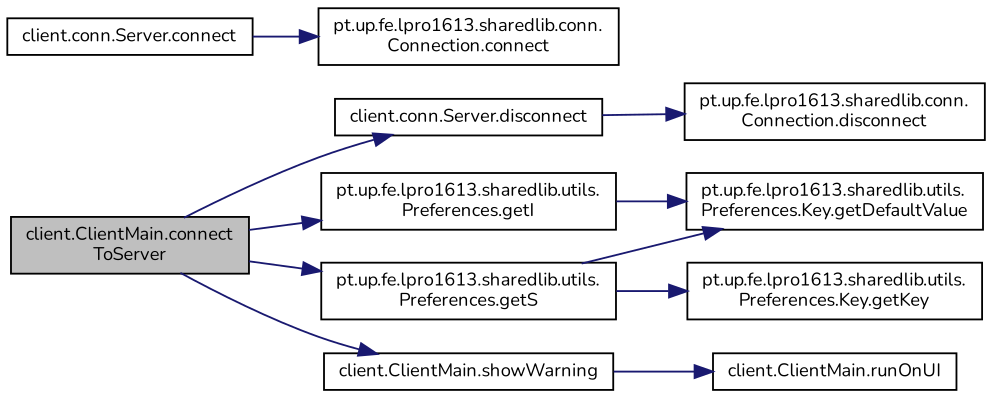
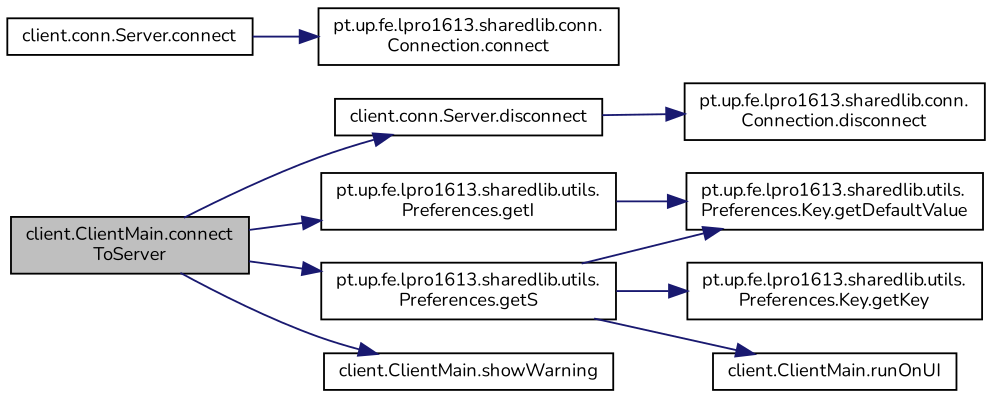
(654, 372) -> (665, 334)
